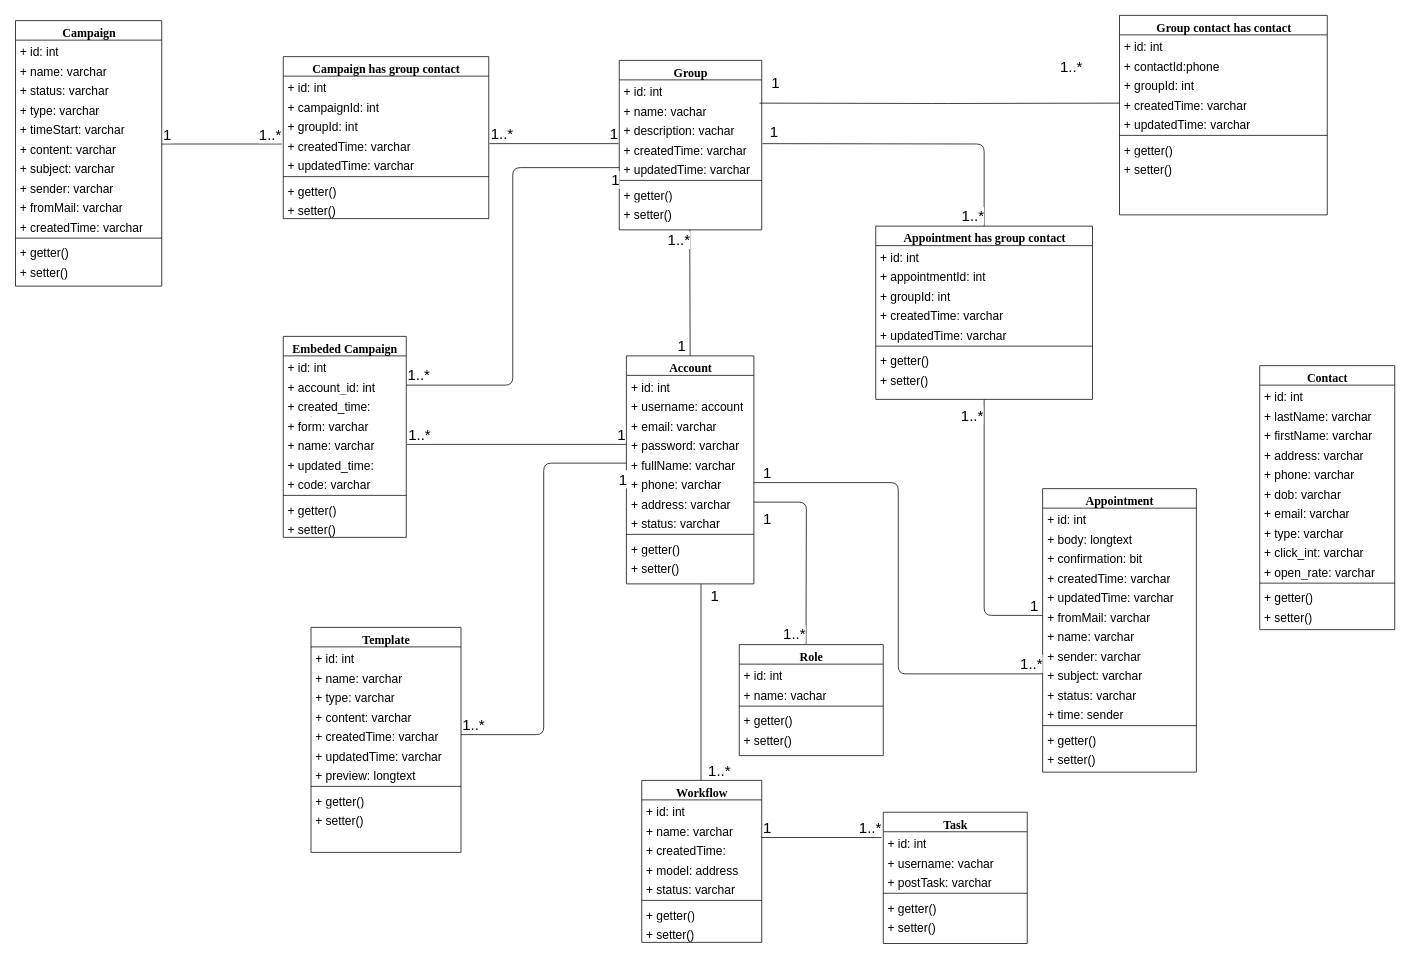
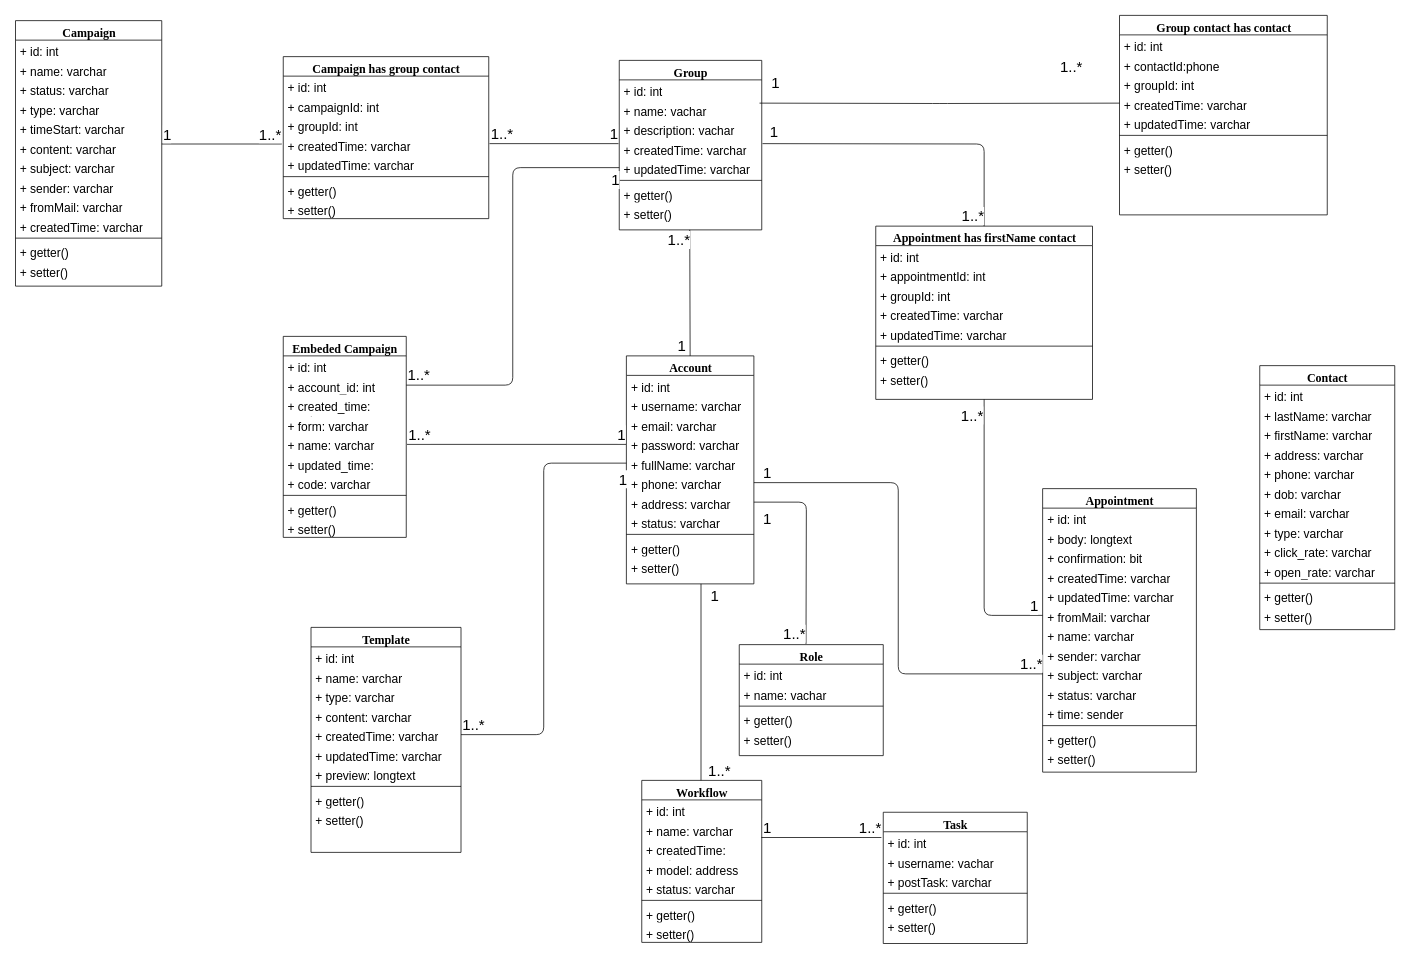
(985, 239) -> (985, 239)
(690, 407) -> (690, 407)
(1322, 554) -> (1327, 554)
